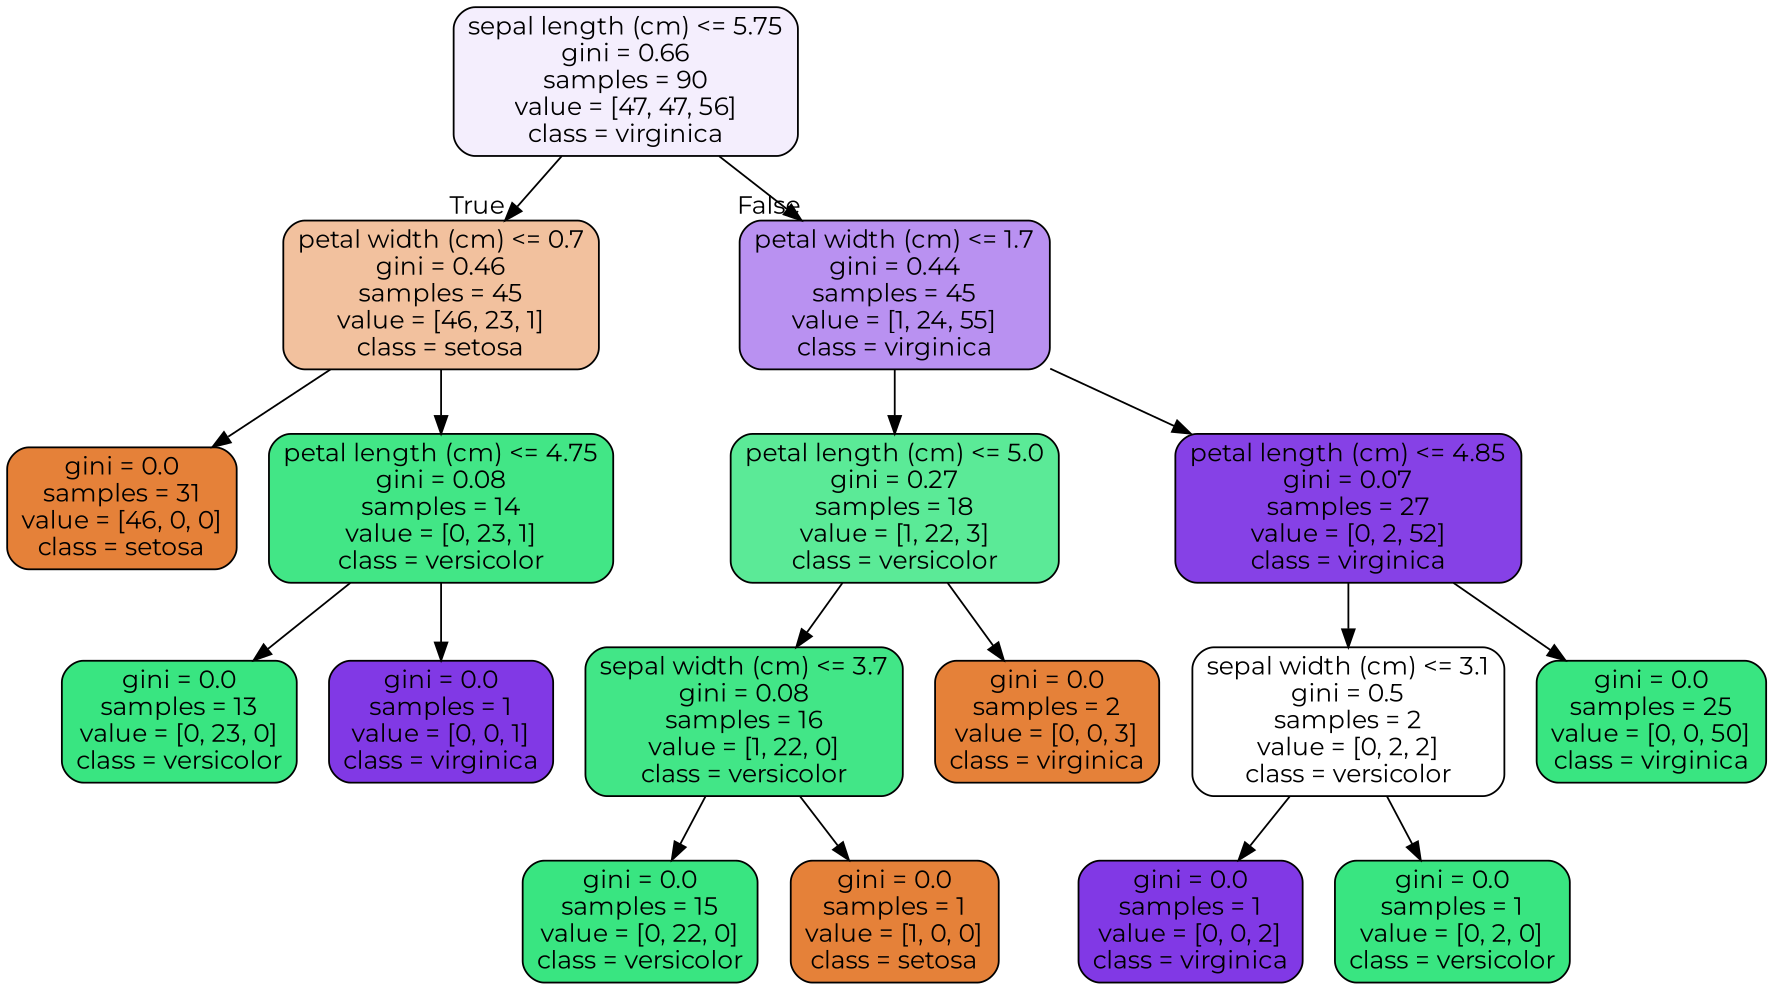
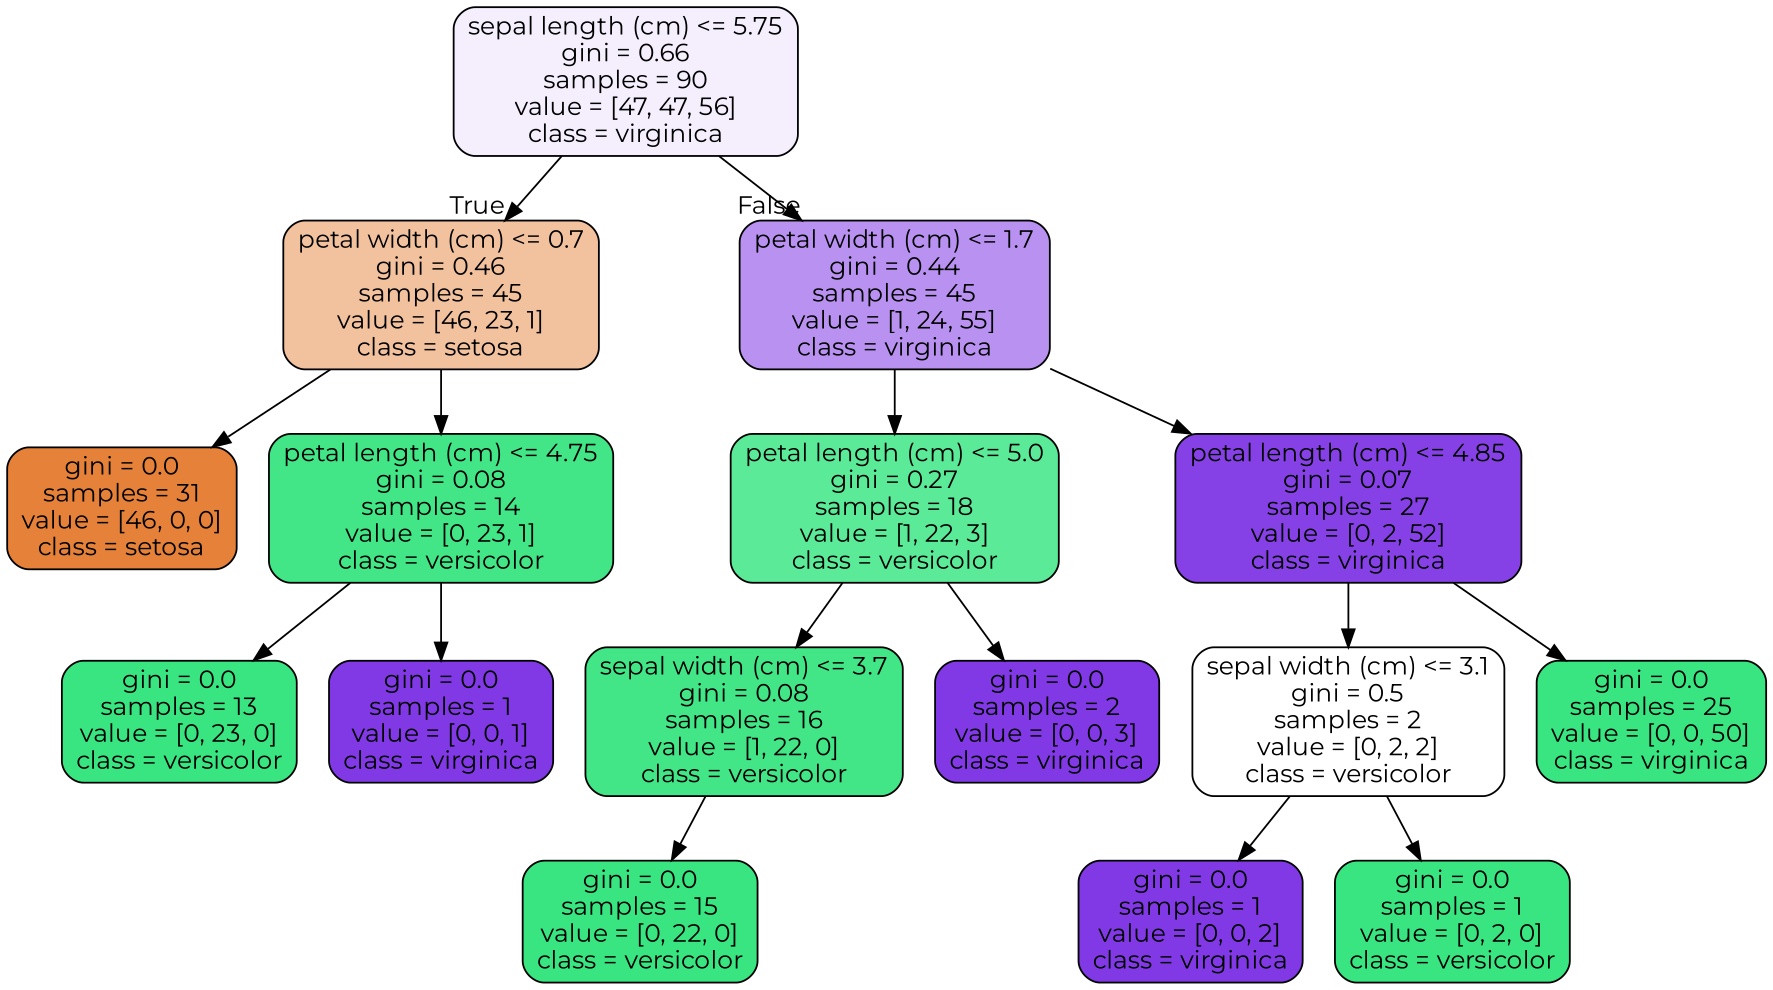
(1047, 722) -> (1047, 722)
(895, 922) -> none
